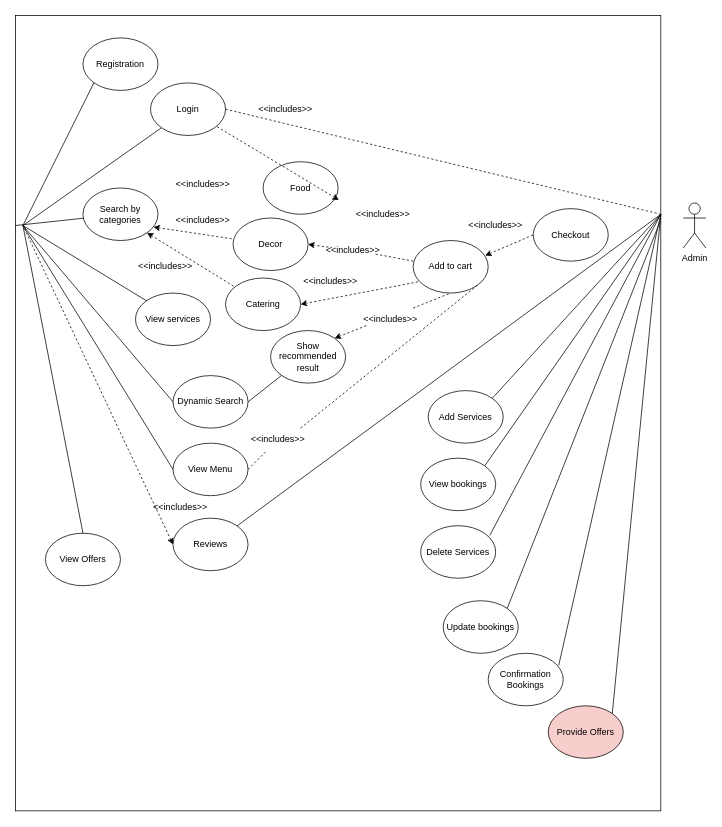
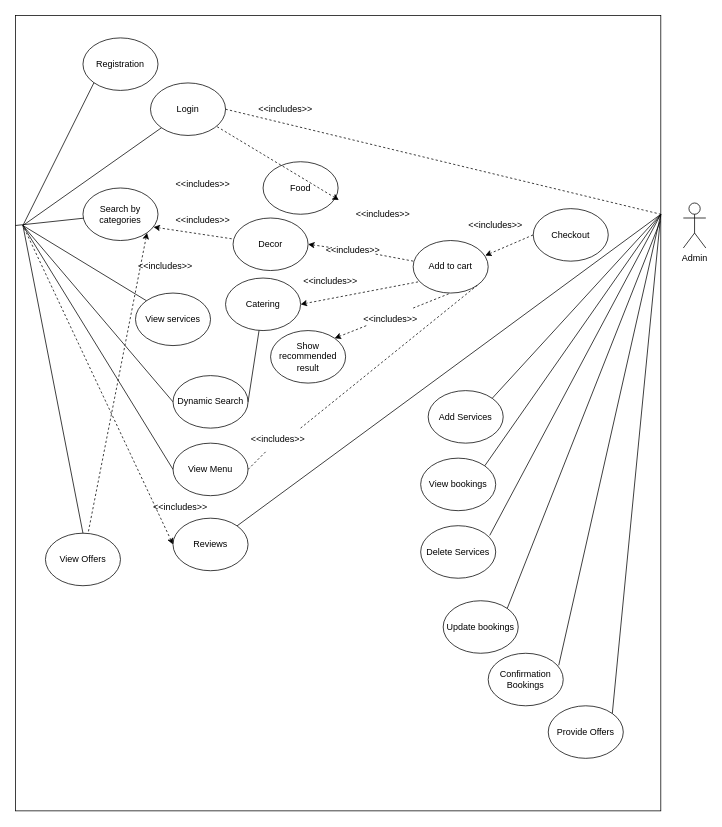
(192, 260) -> (135, 291)
(265, 388) -> (253, 366)
(585, 732) -> (585, 732)
